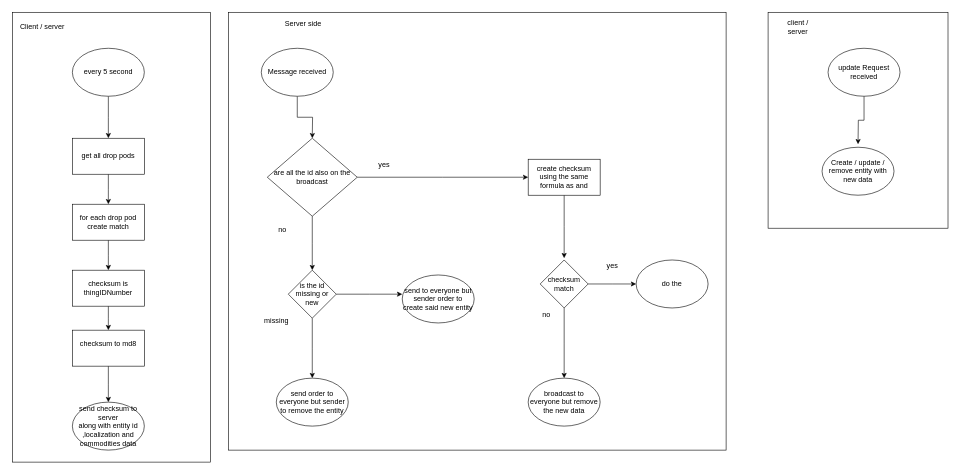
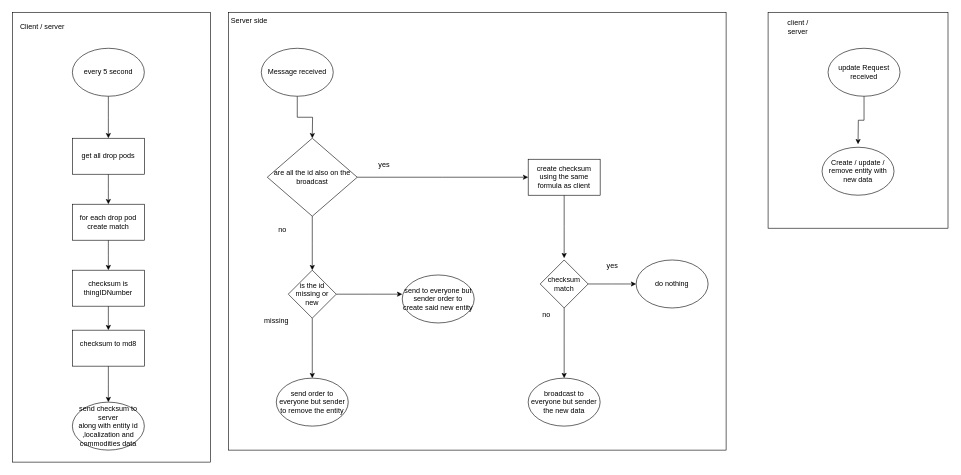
(303, 24) -> (249, 21)
(564, 177) -> (564, 177)
(672, 284) -> (672, 284)
(564, 402) -> (564, 402)
